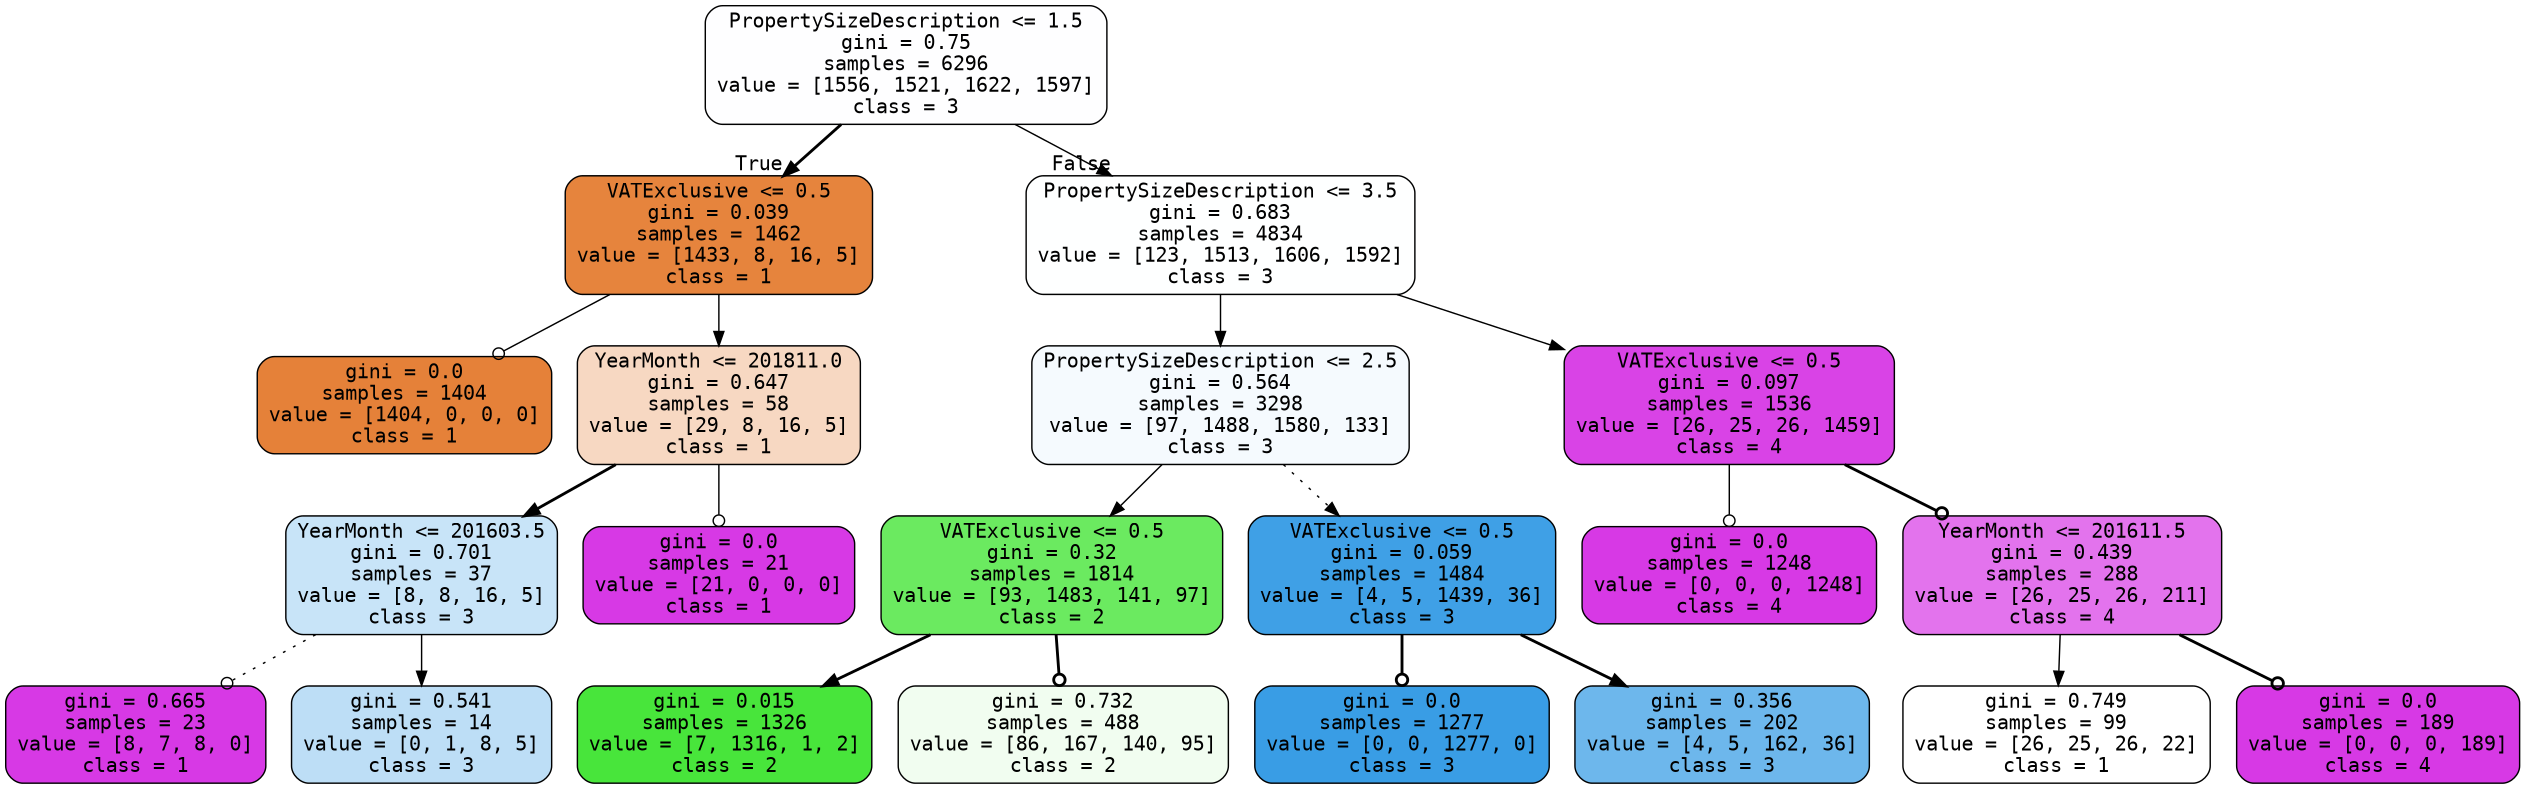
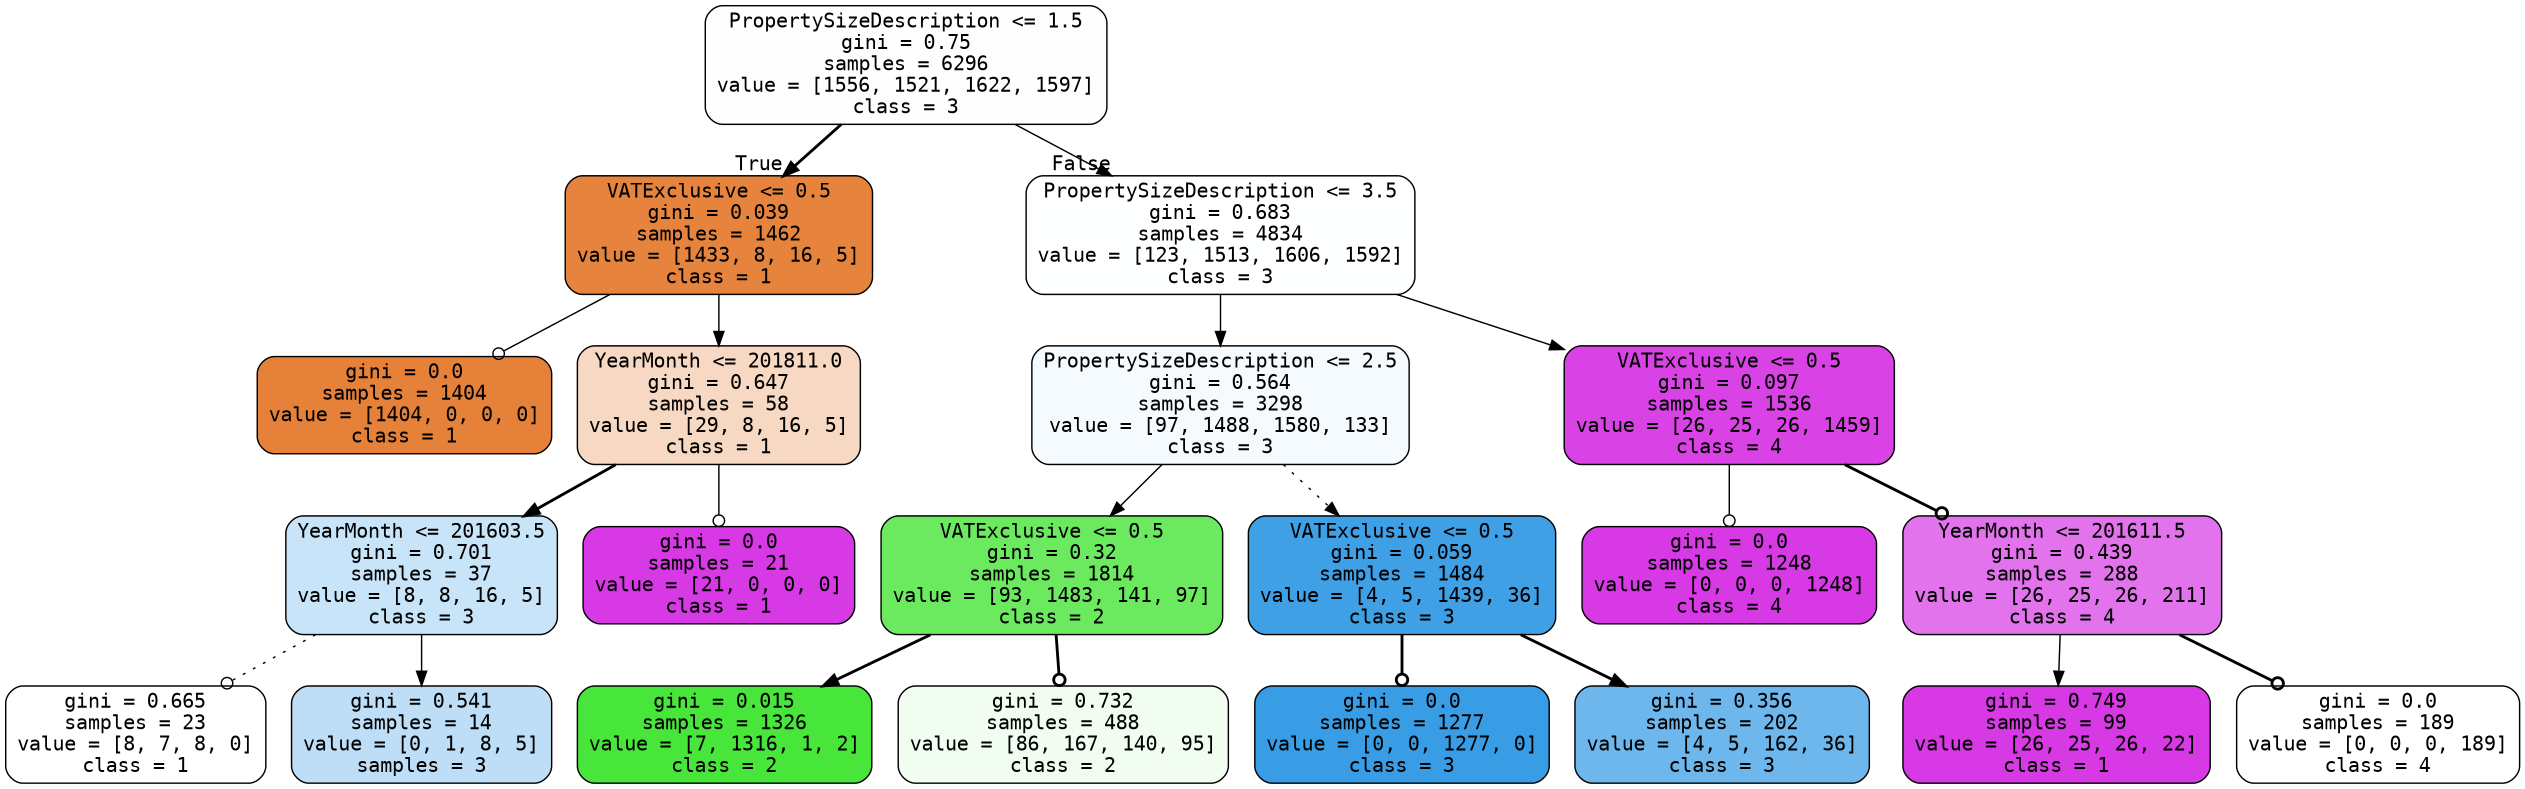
(136, 735) -> (136, 735)
(422, 735) -> (422, 735)
(2057, 735) -> (2057, 735)
(2378, 735) -> (2378, 735)
